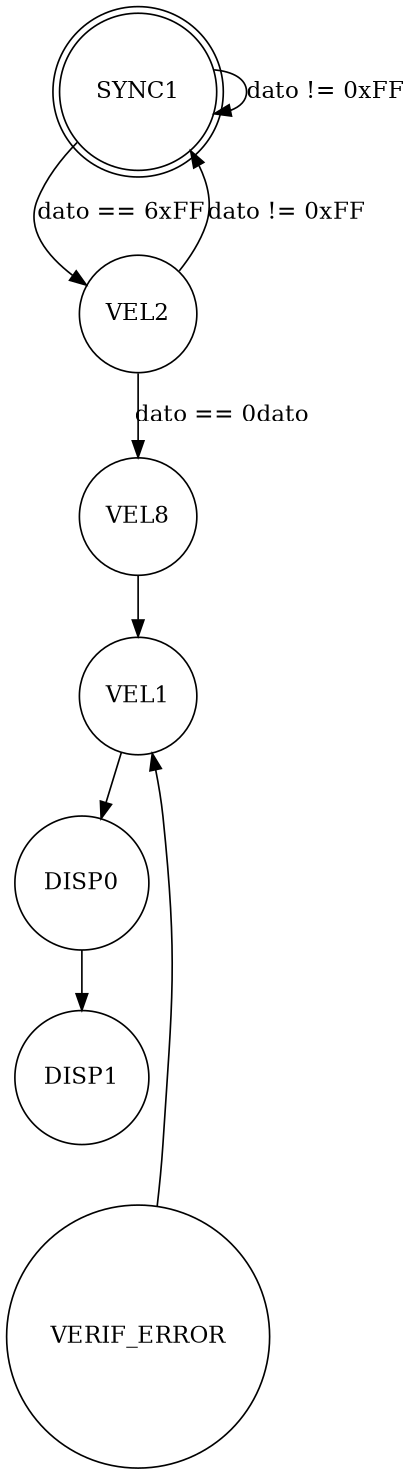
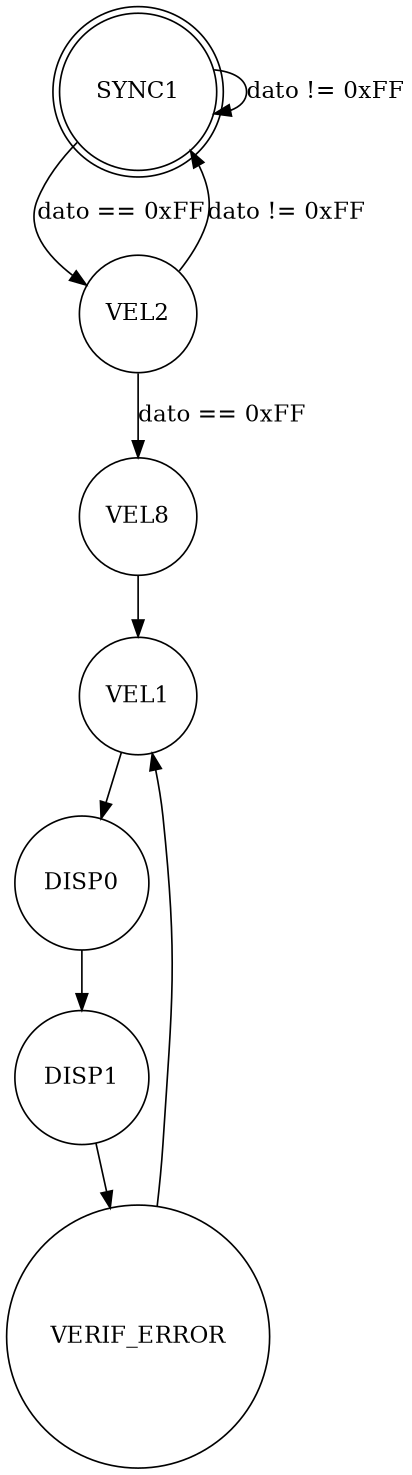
(122, 213) -> (122, 213)
(222, 415) -> (222, 415)
none -> (101, 1167)
